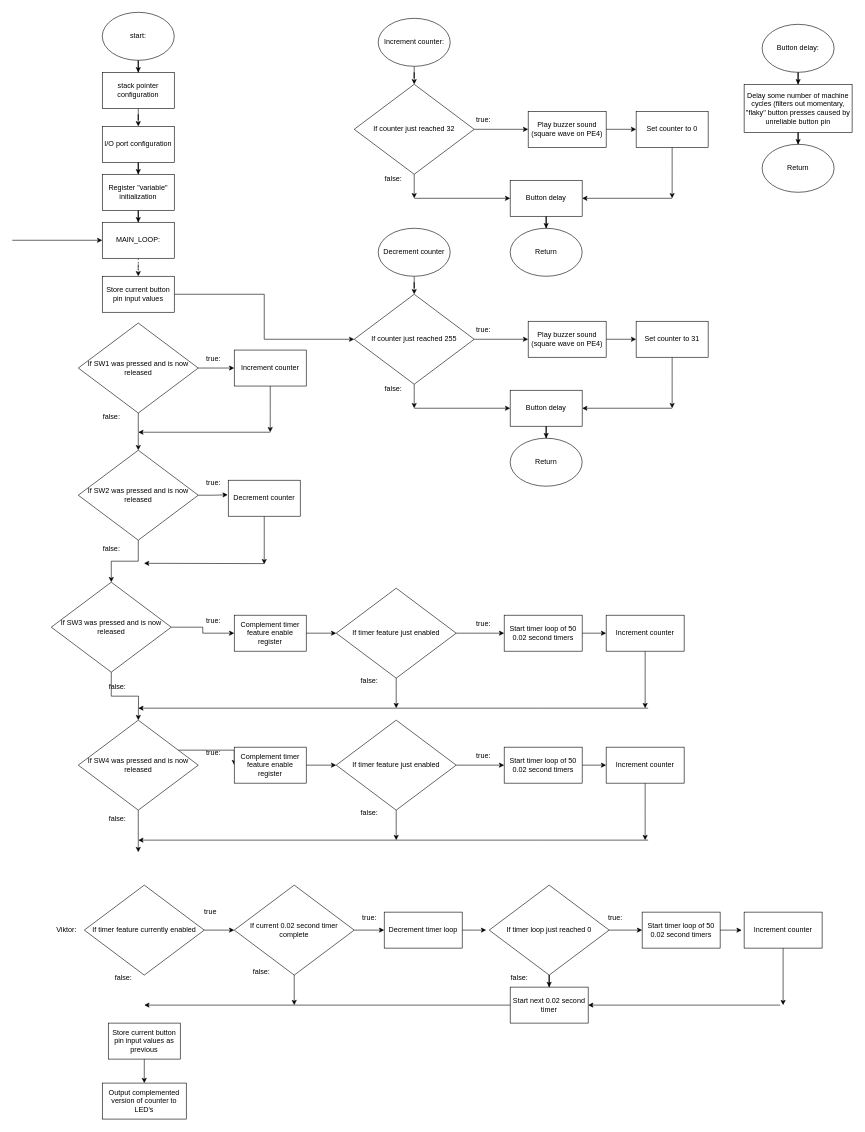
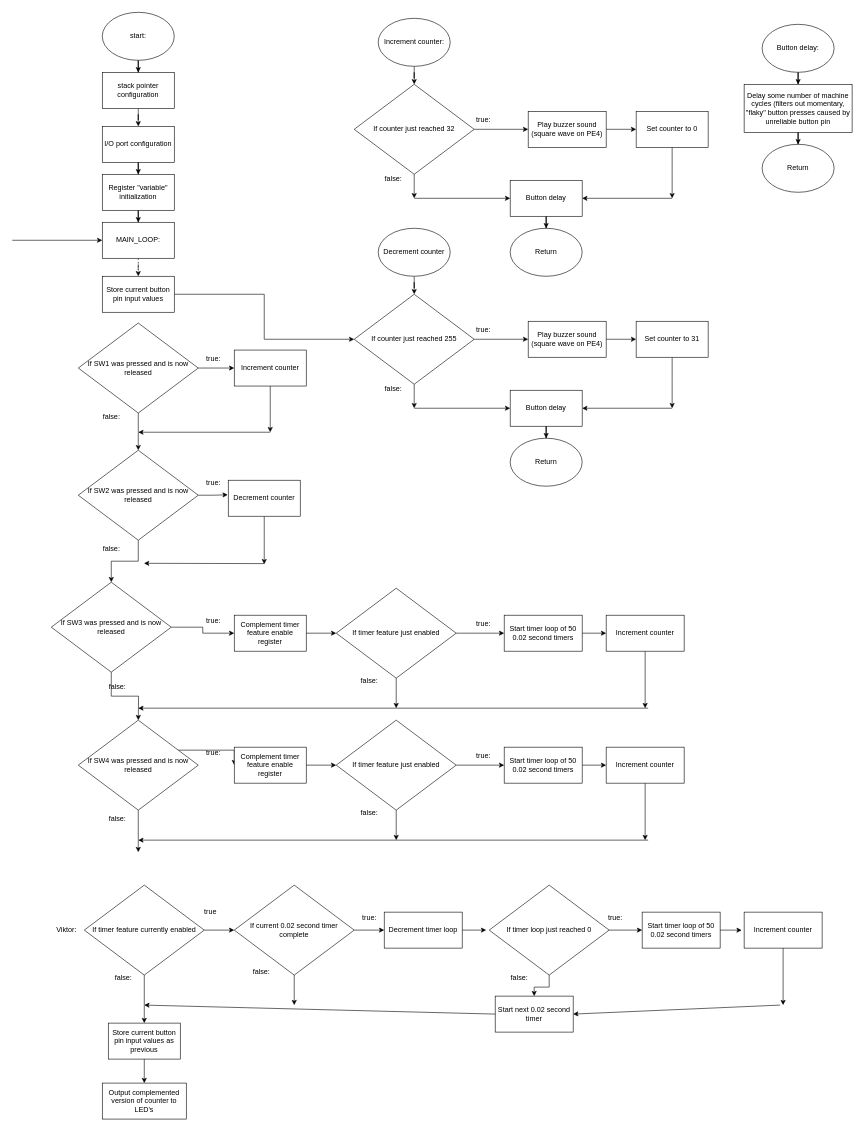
(549, 1005) -> (534, 1014)
none -> (144, 1017)
